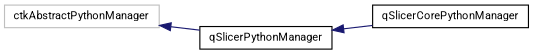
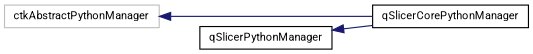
(185, 28) -> (272, 16)
